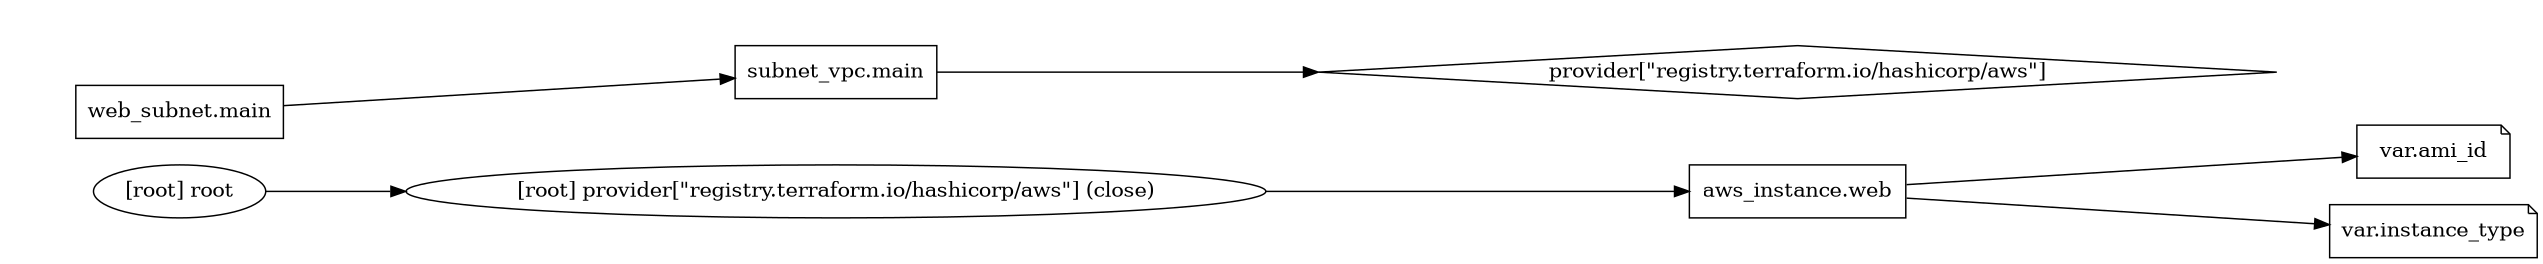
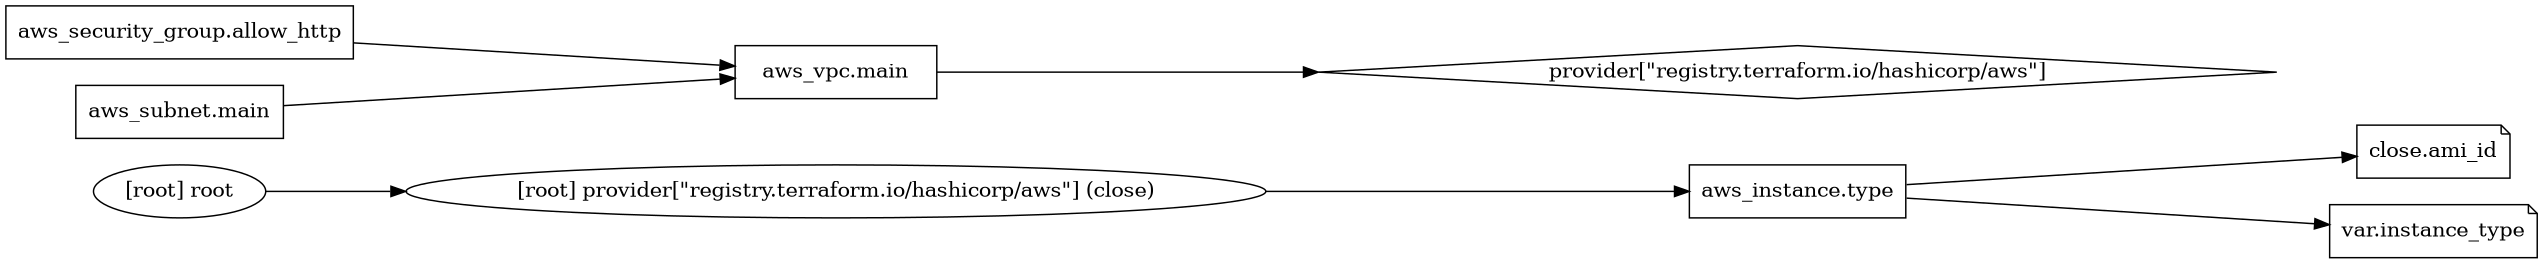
none -> (180, 32)
(836, 72) -> (836, 72)
(180, 112) -> (180, 112)
(2433, 152) -> (2433, 152)
(1798, 191) -> (1798, 191)
